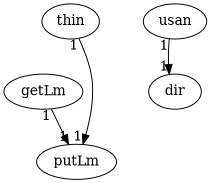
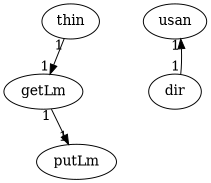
(168, 52) -> (182, 62)
(92, 86) -> (59, 52)
